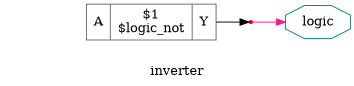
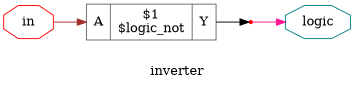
none -> (29, 22)
